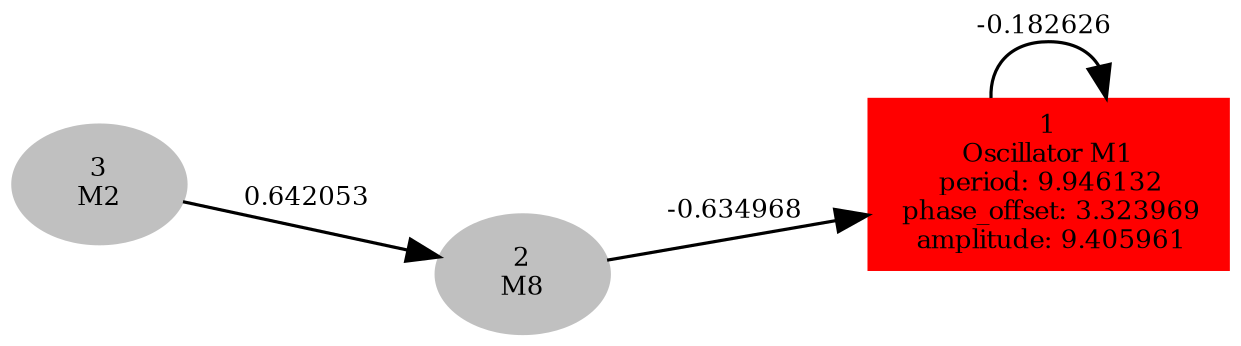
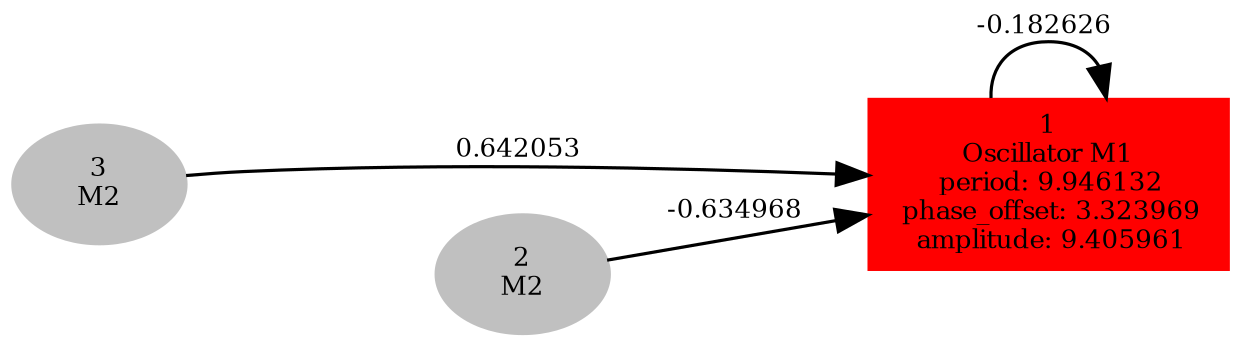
(295, 226) -> (511, 167)
(523, 287) -> (523, 287)
